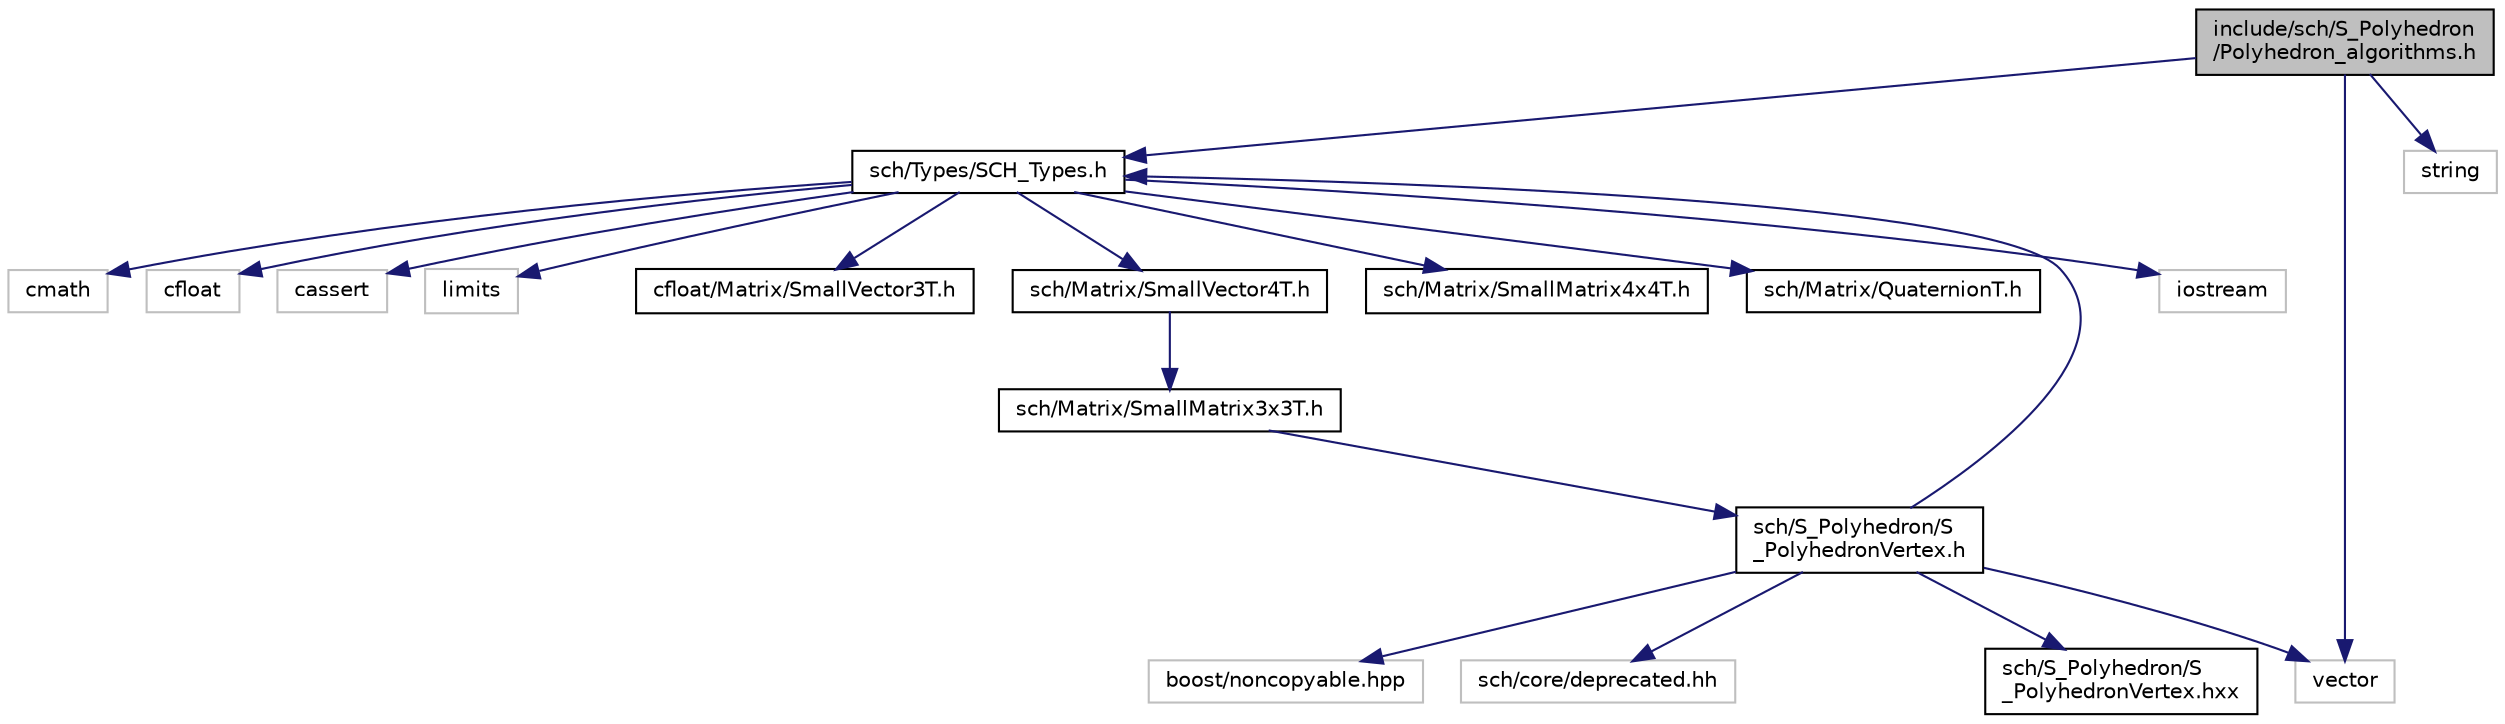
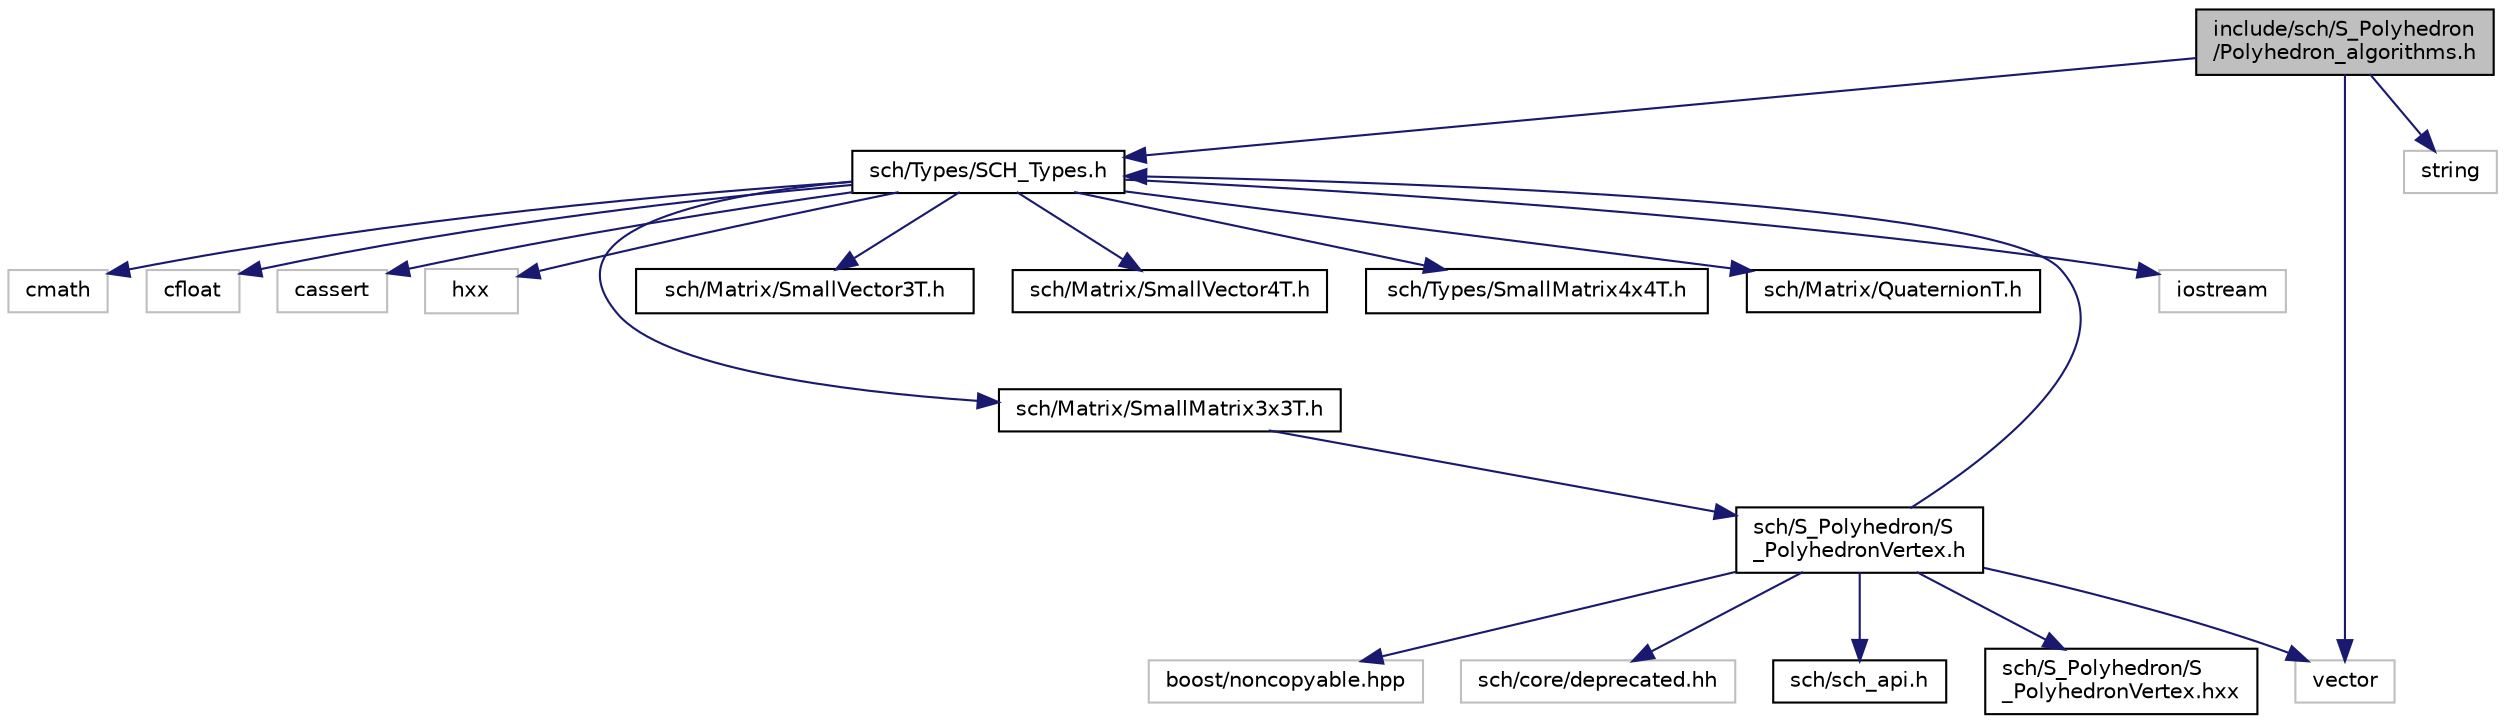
(472, 291) -> (472, 291)
(805, 291) -> (805, 291)
(1537, 291) -> (1537, 291)
(1170, 340) -> (637, 330)
none -> (1860, 681)
